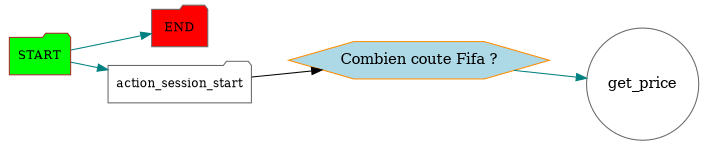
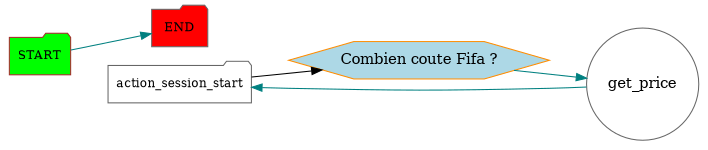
(84, 65) -> (424, 90)
